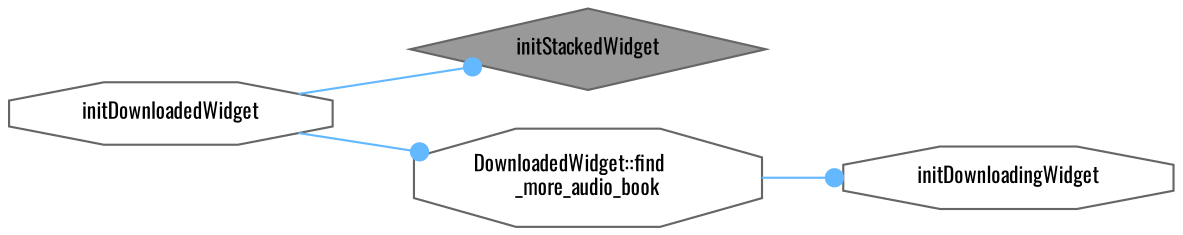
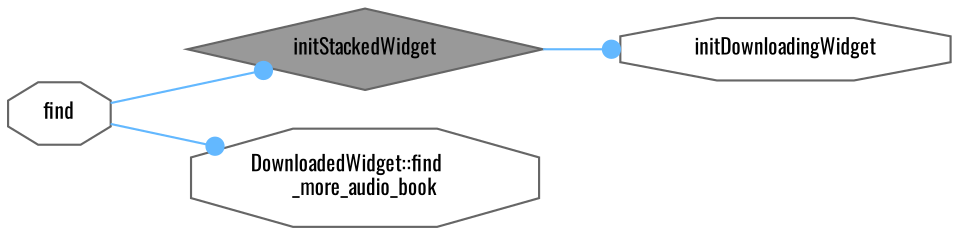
(171, 114) -> (59, 114)
(794, 178) -> (573, 49)
